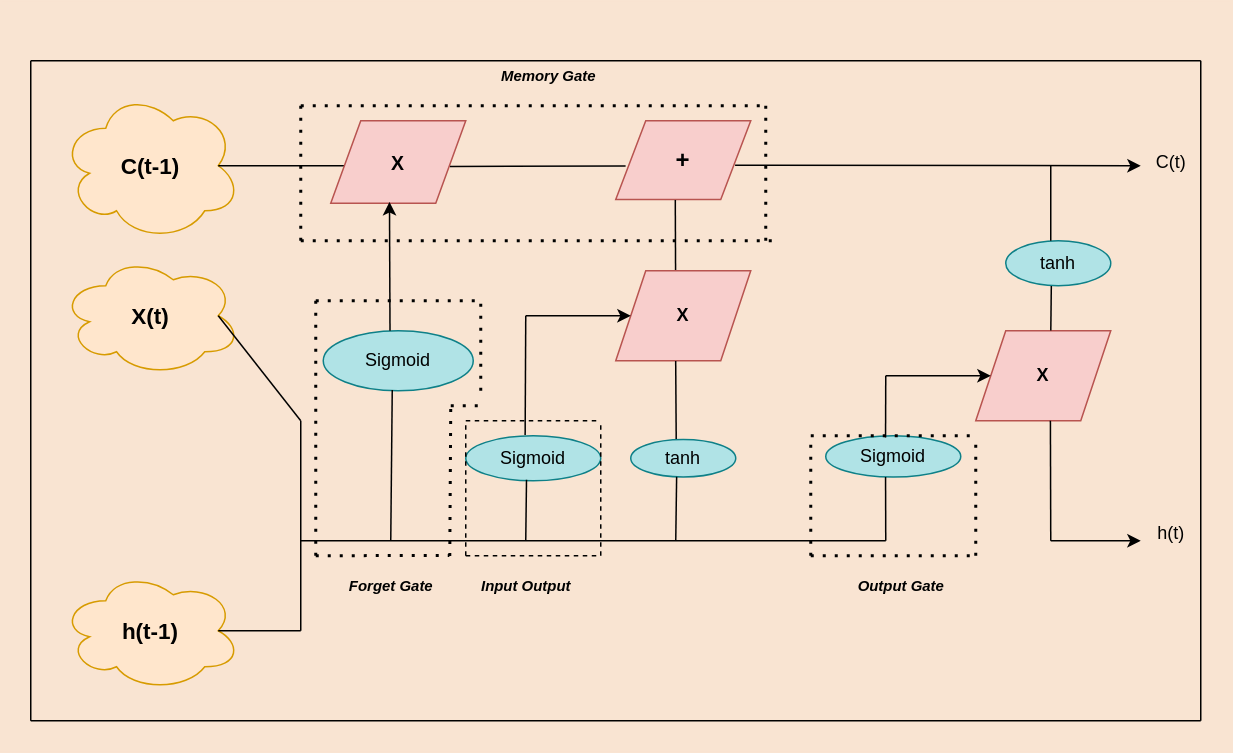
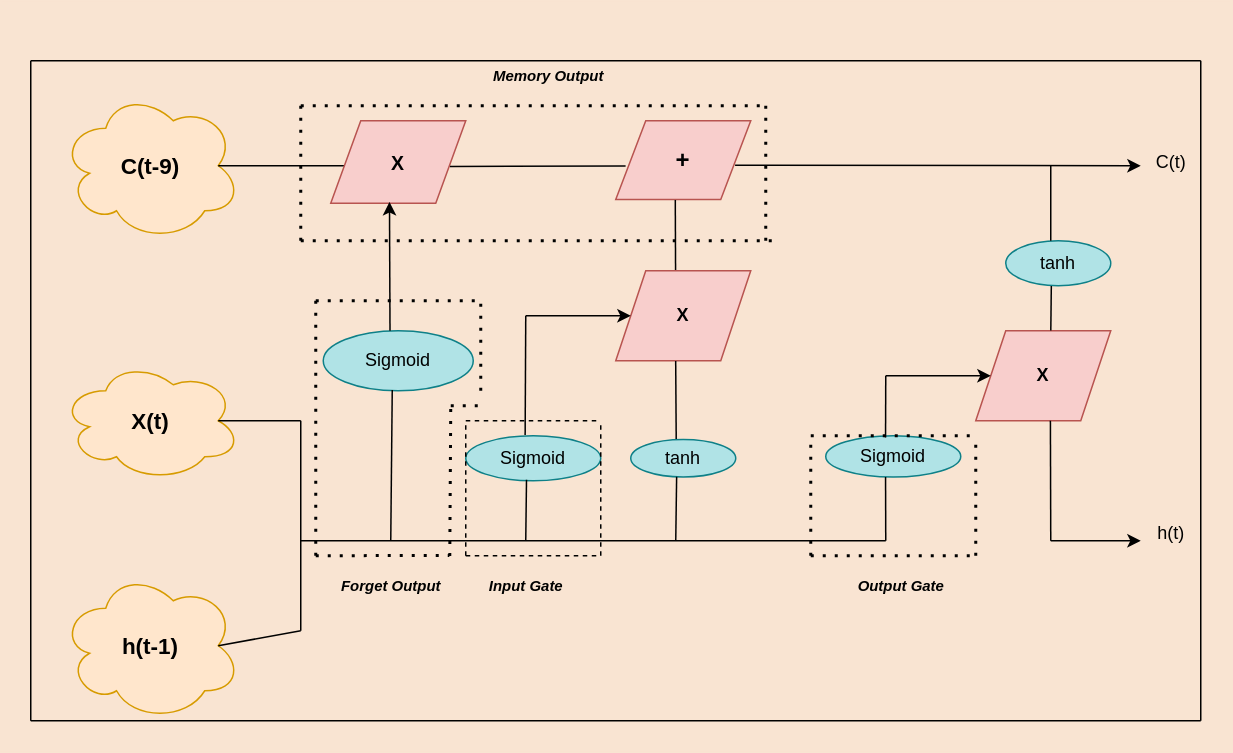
(549, 76) -> (549, 76)
(151, 166) -> (151, 166)
(151, 316) -> (151, 421)
(392, 586) -> (392, 586)
(527, 586) -> (527, 586)
(151, 631) -> (151, 646)
